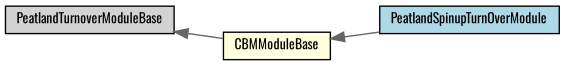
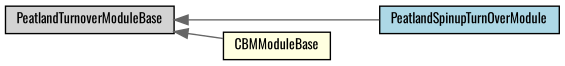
(362, 34) -> (284, 20)
